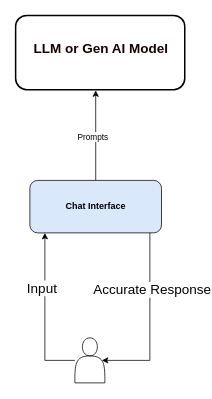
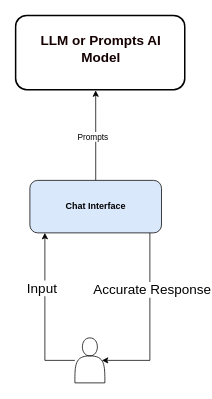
(101, 49) -> (101, 49)
